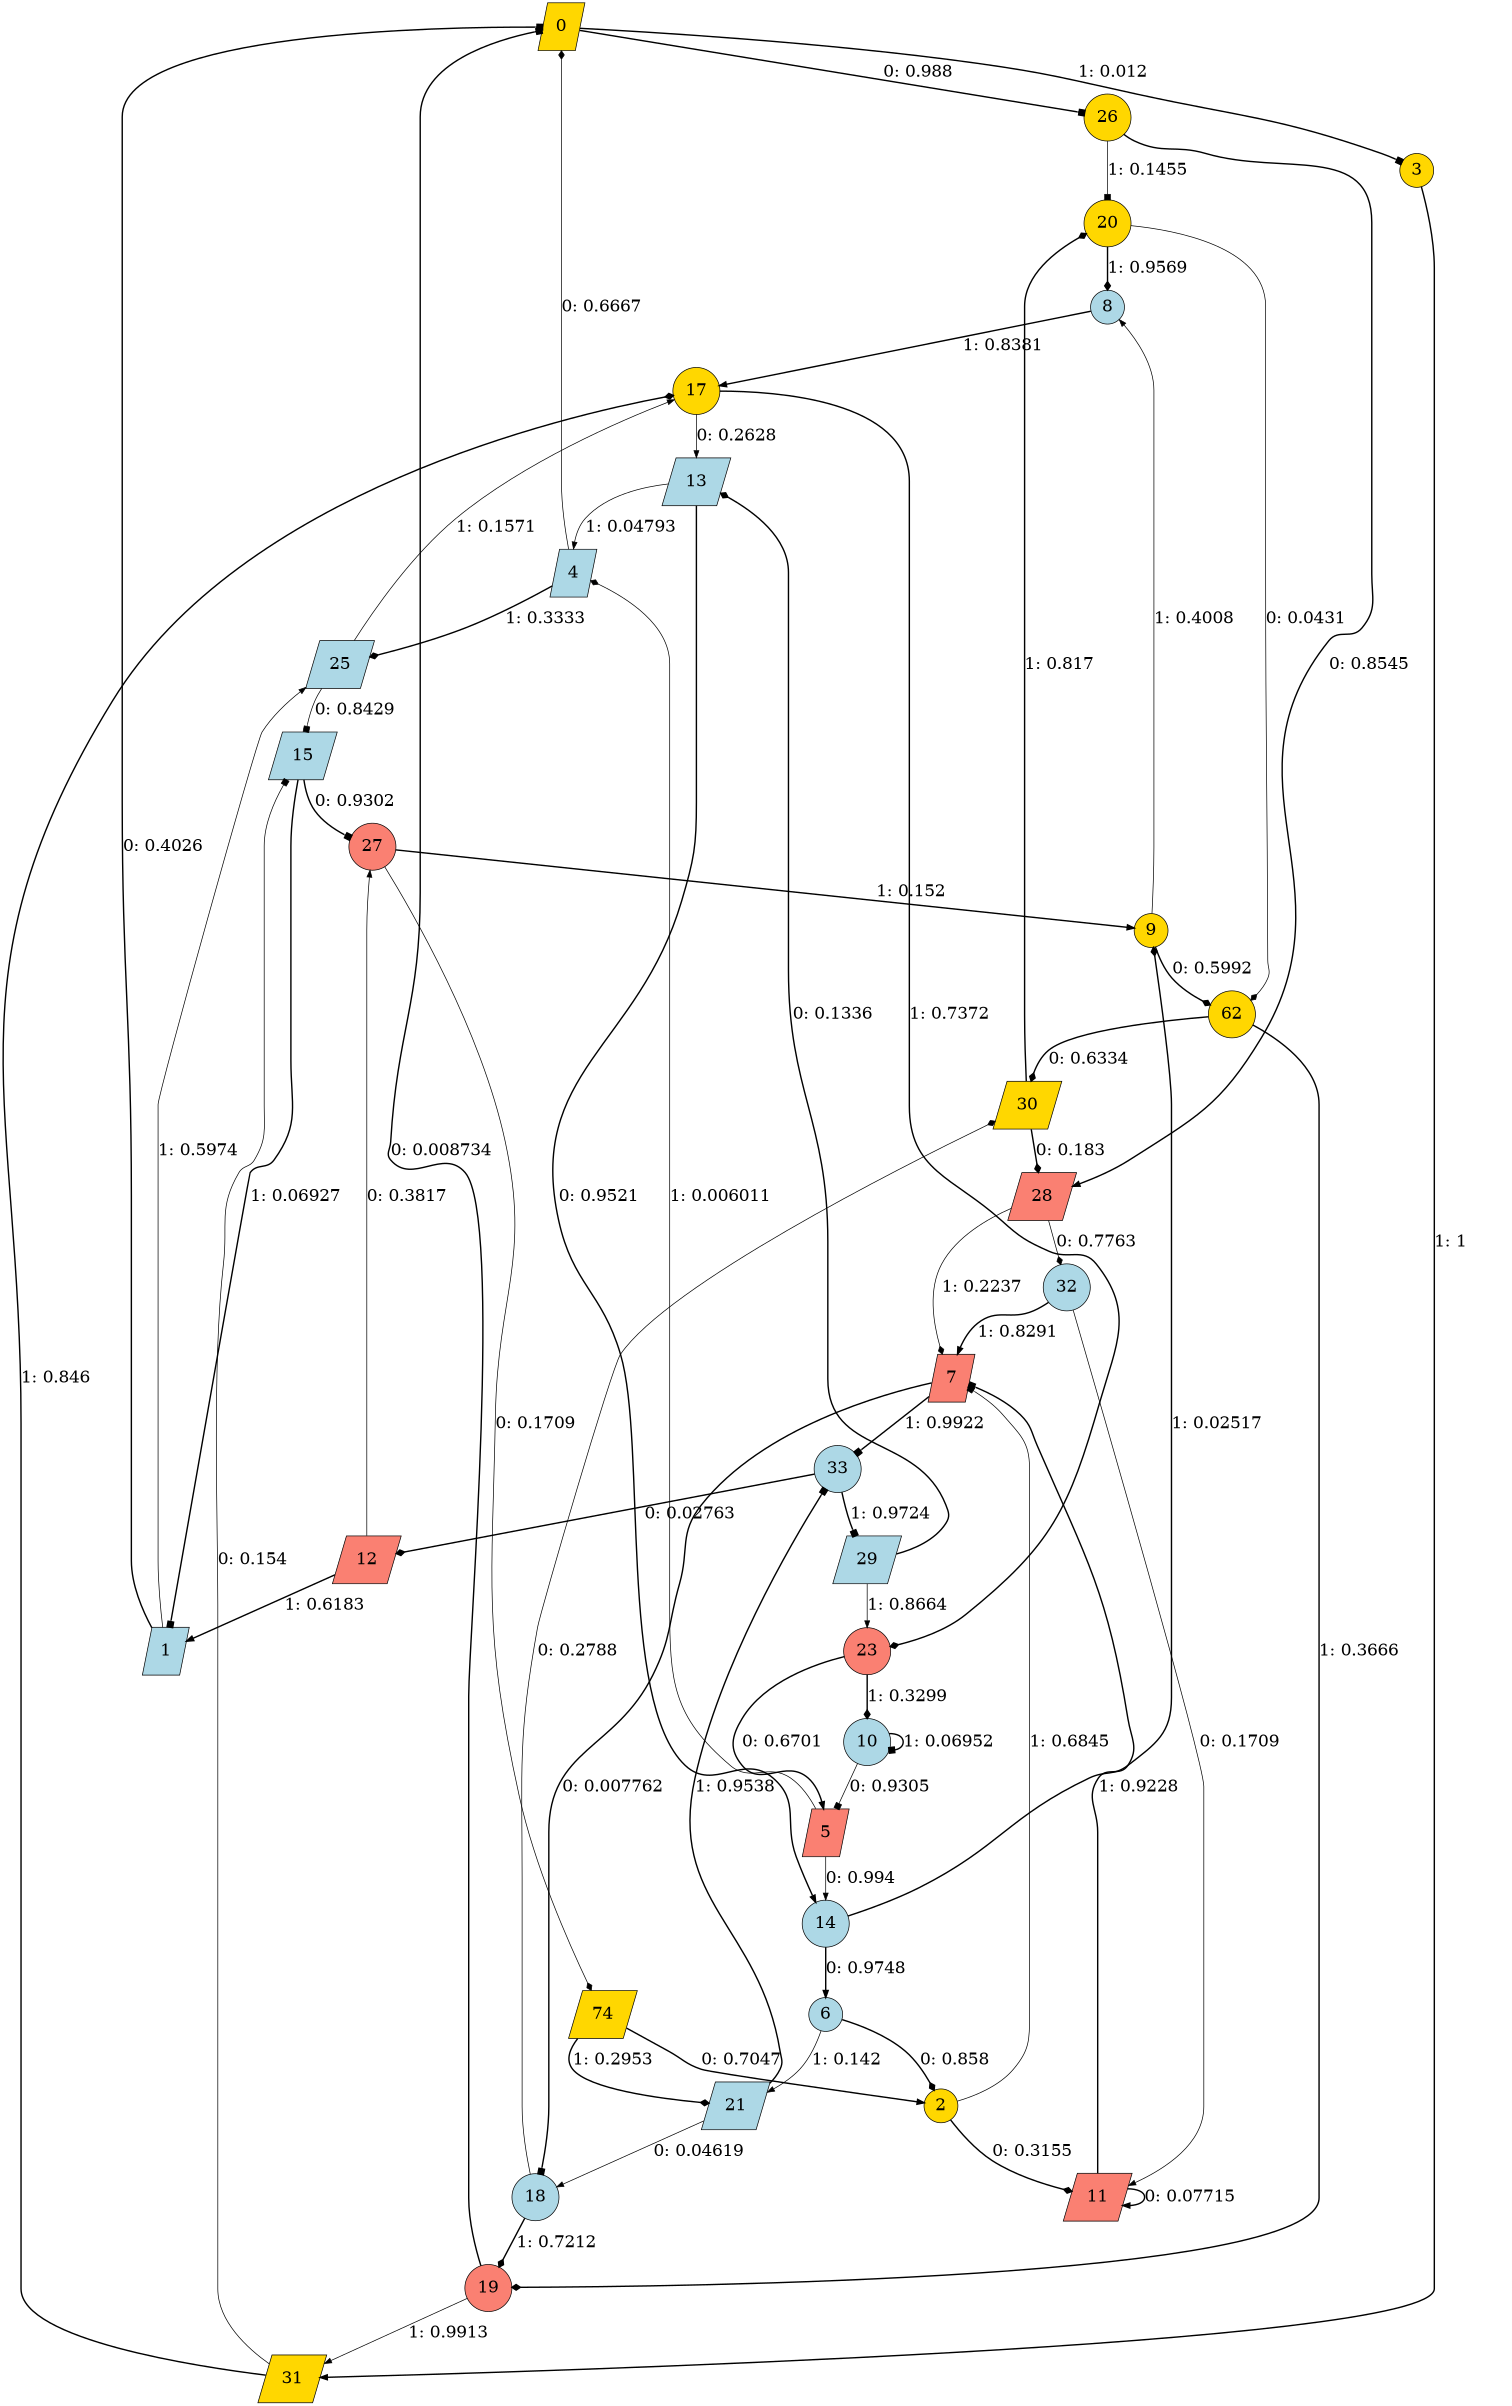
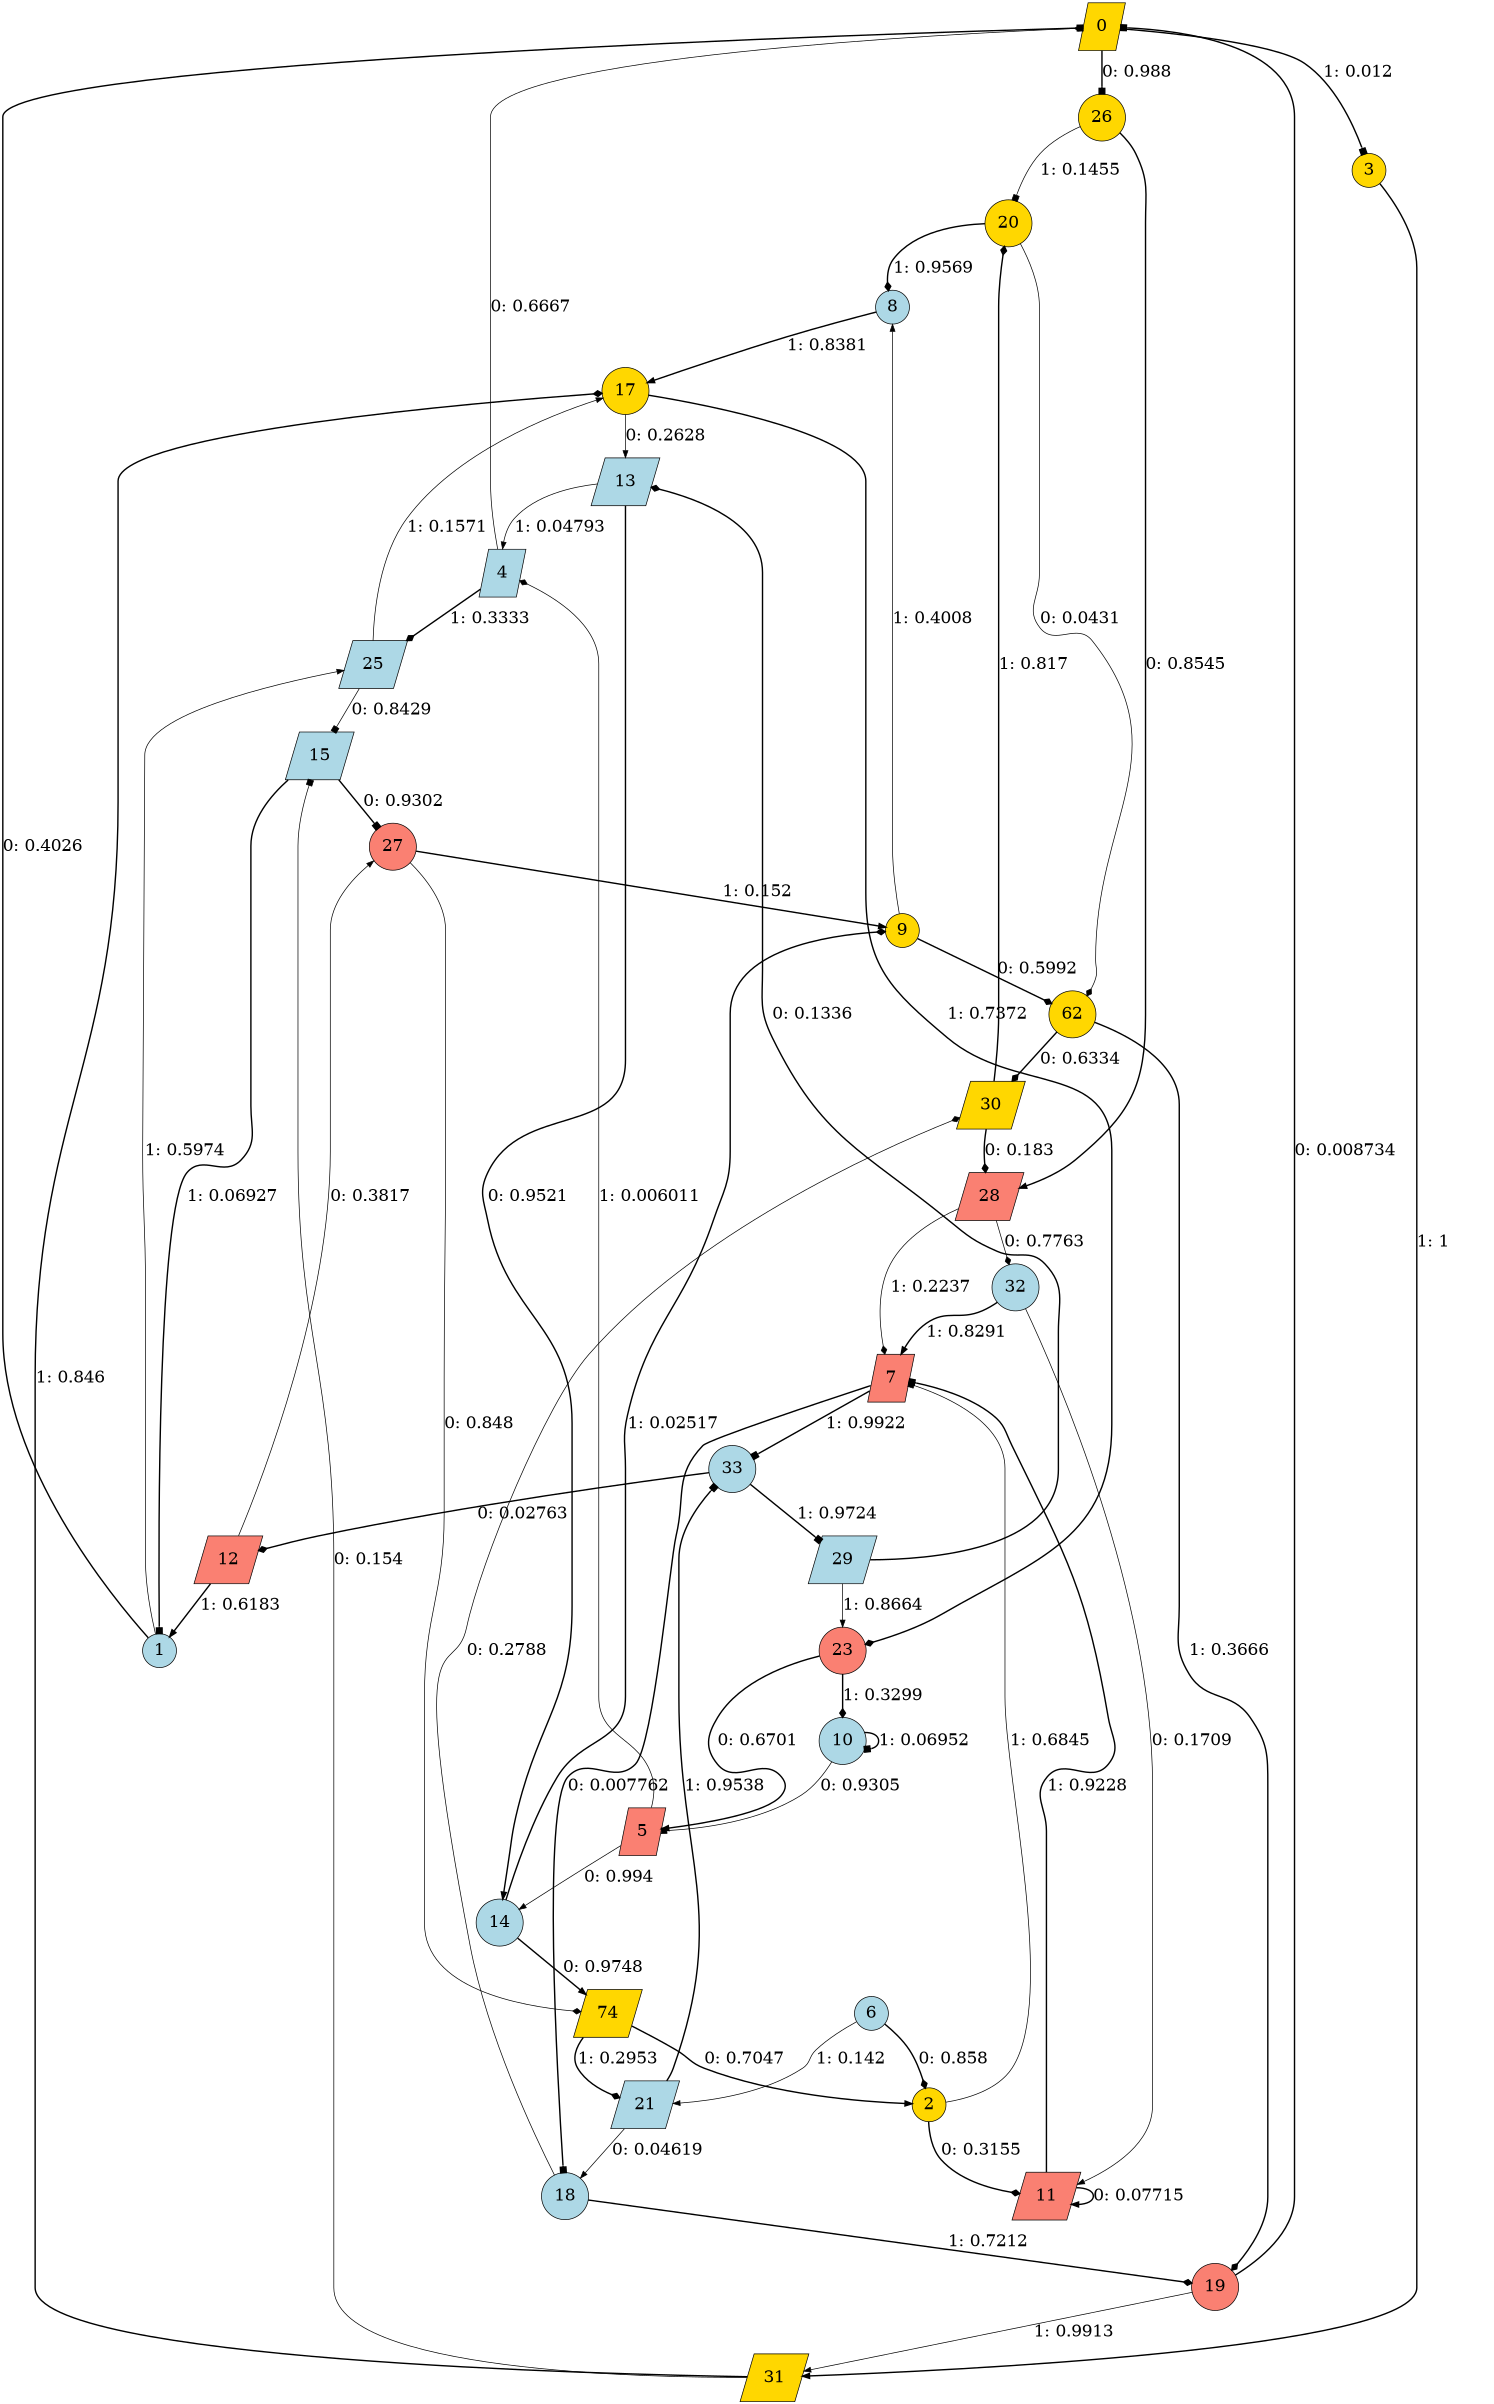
(543, 1424) -> (489, 1424)
(166, 1651) -> (160, 1651)
(826, 1969) -> (549, 1964)
